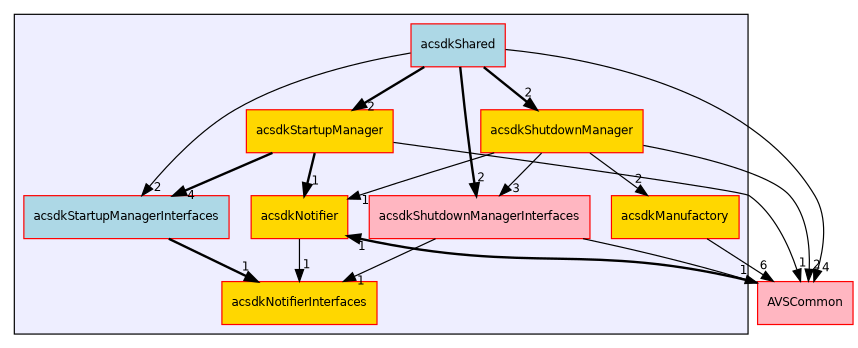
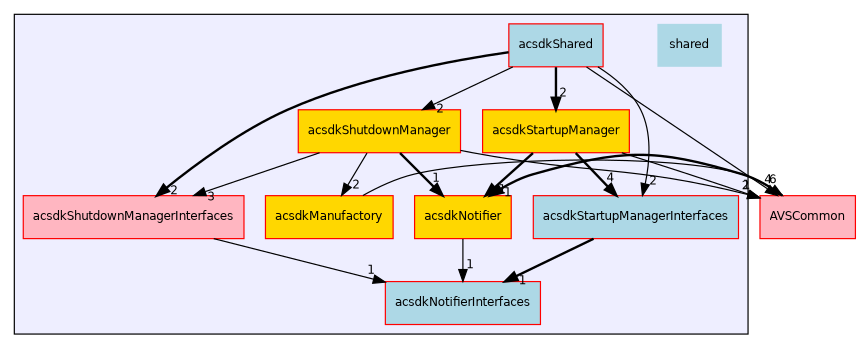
none -> (690, 45)
(505, 85) -> (473, 86)
(427, 174) -> (414, 167)
(665, 257) -> none
(299, 303) -> (463, 303)
